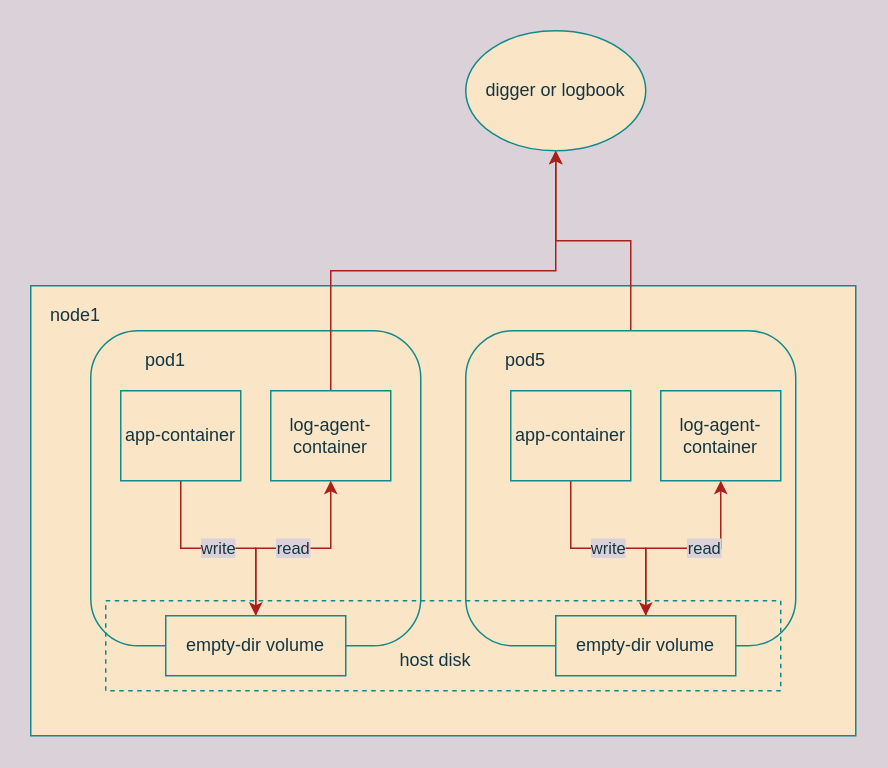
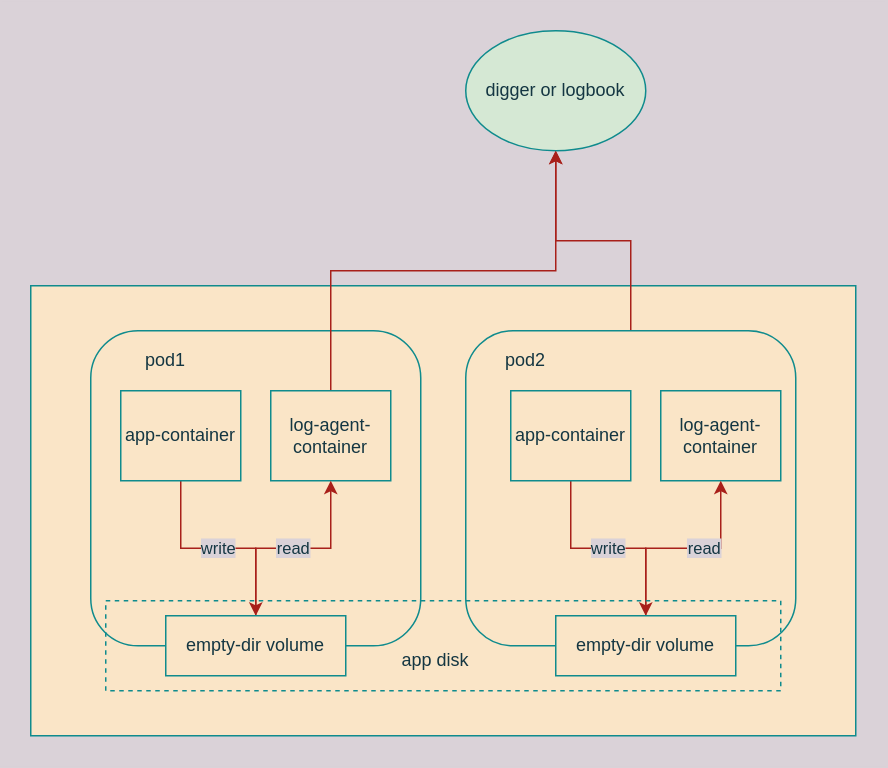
(556, 91) -> (556, 91)
(76, 316) -> none
(526, 361) -> (526, 361)
(436, 661) -> (436, 661)
